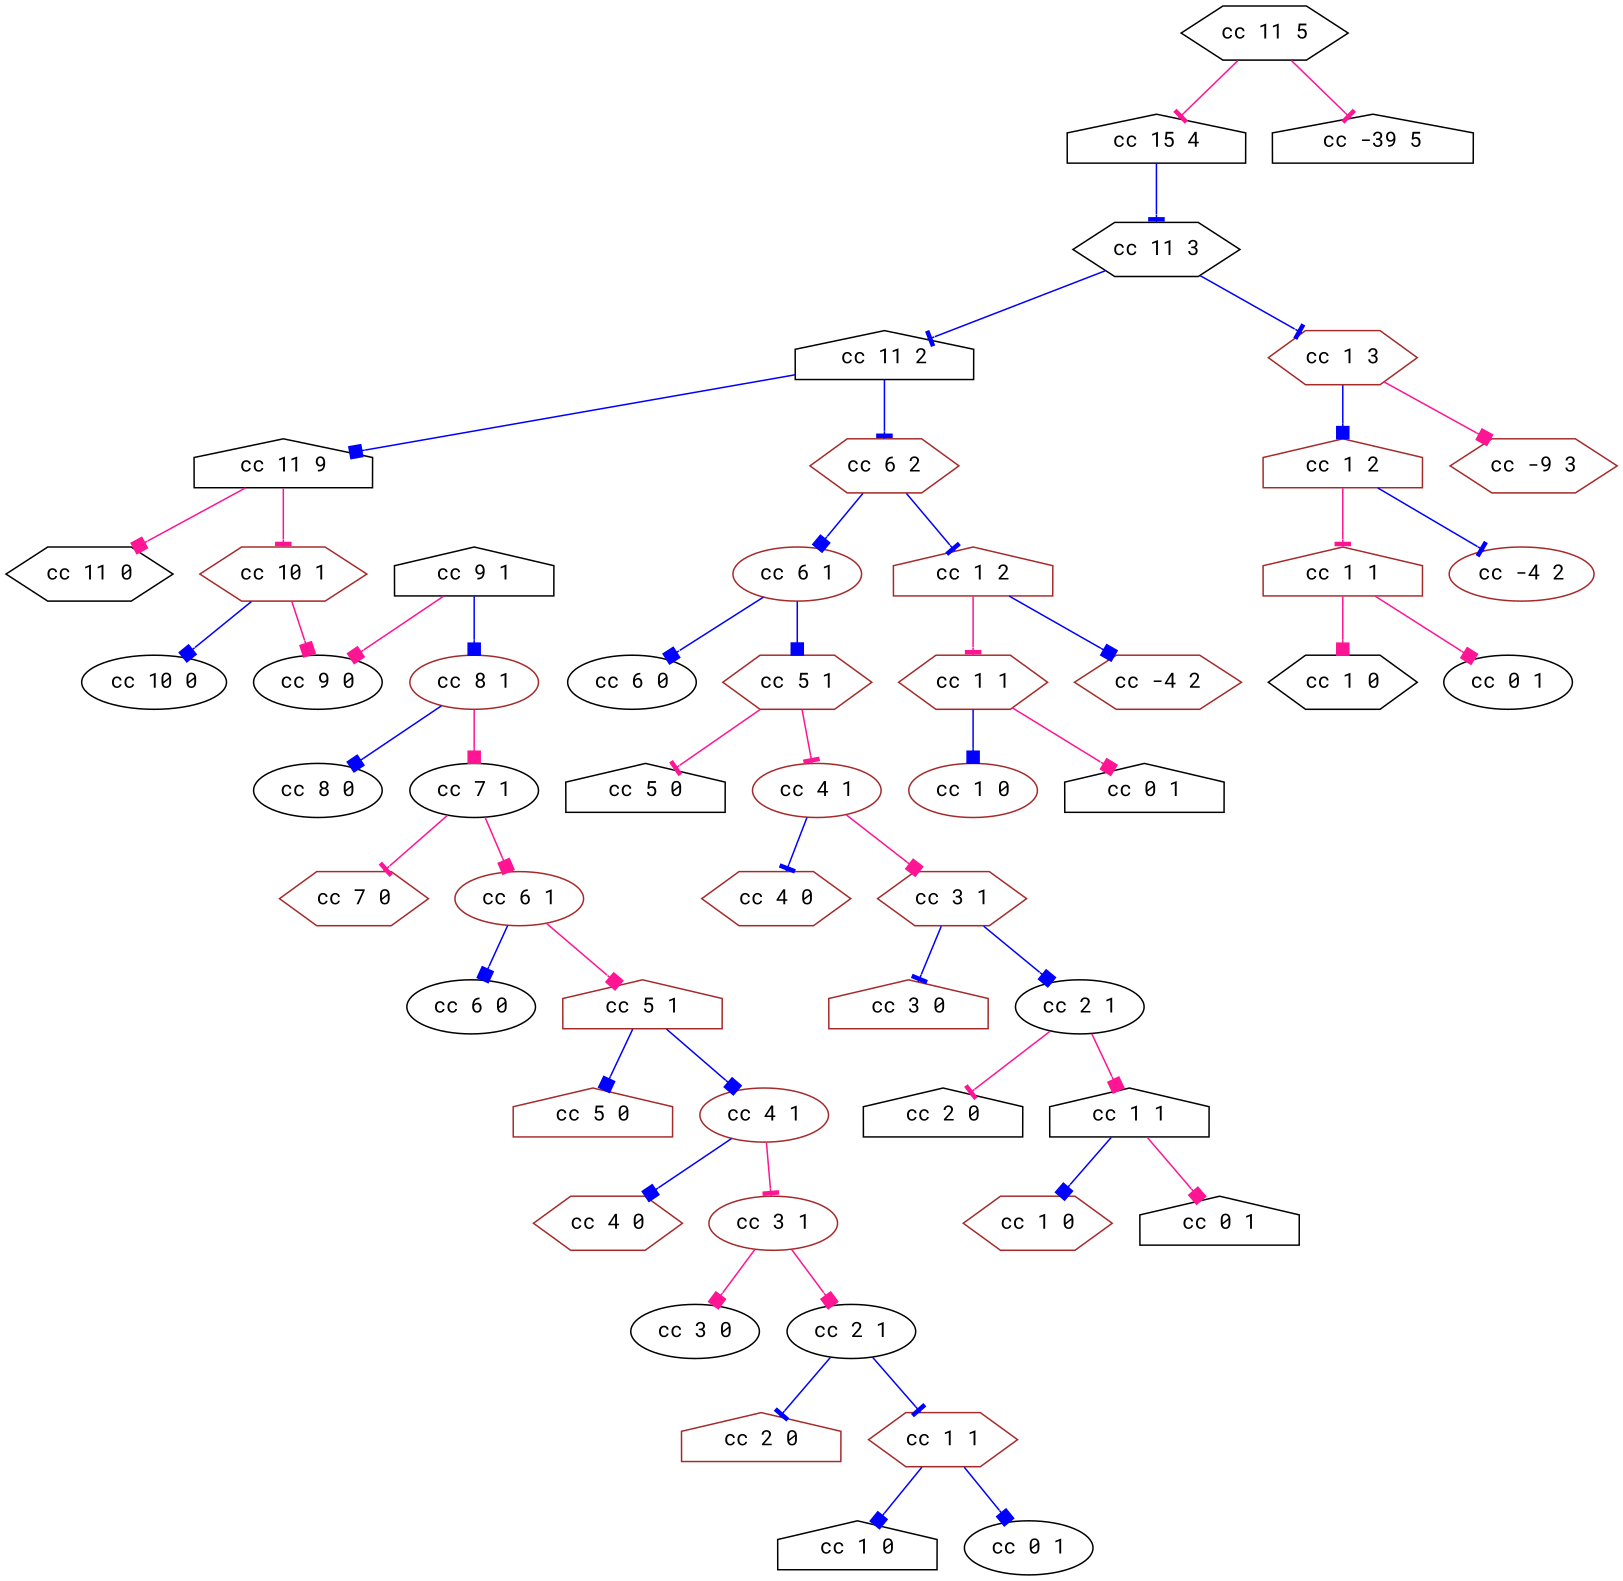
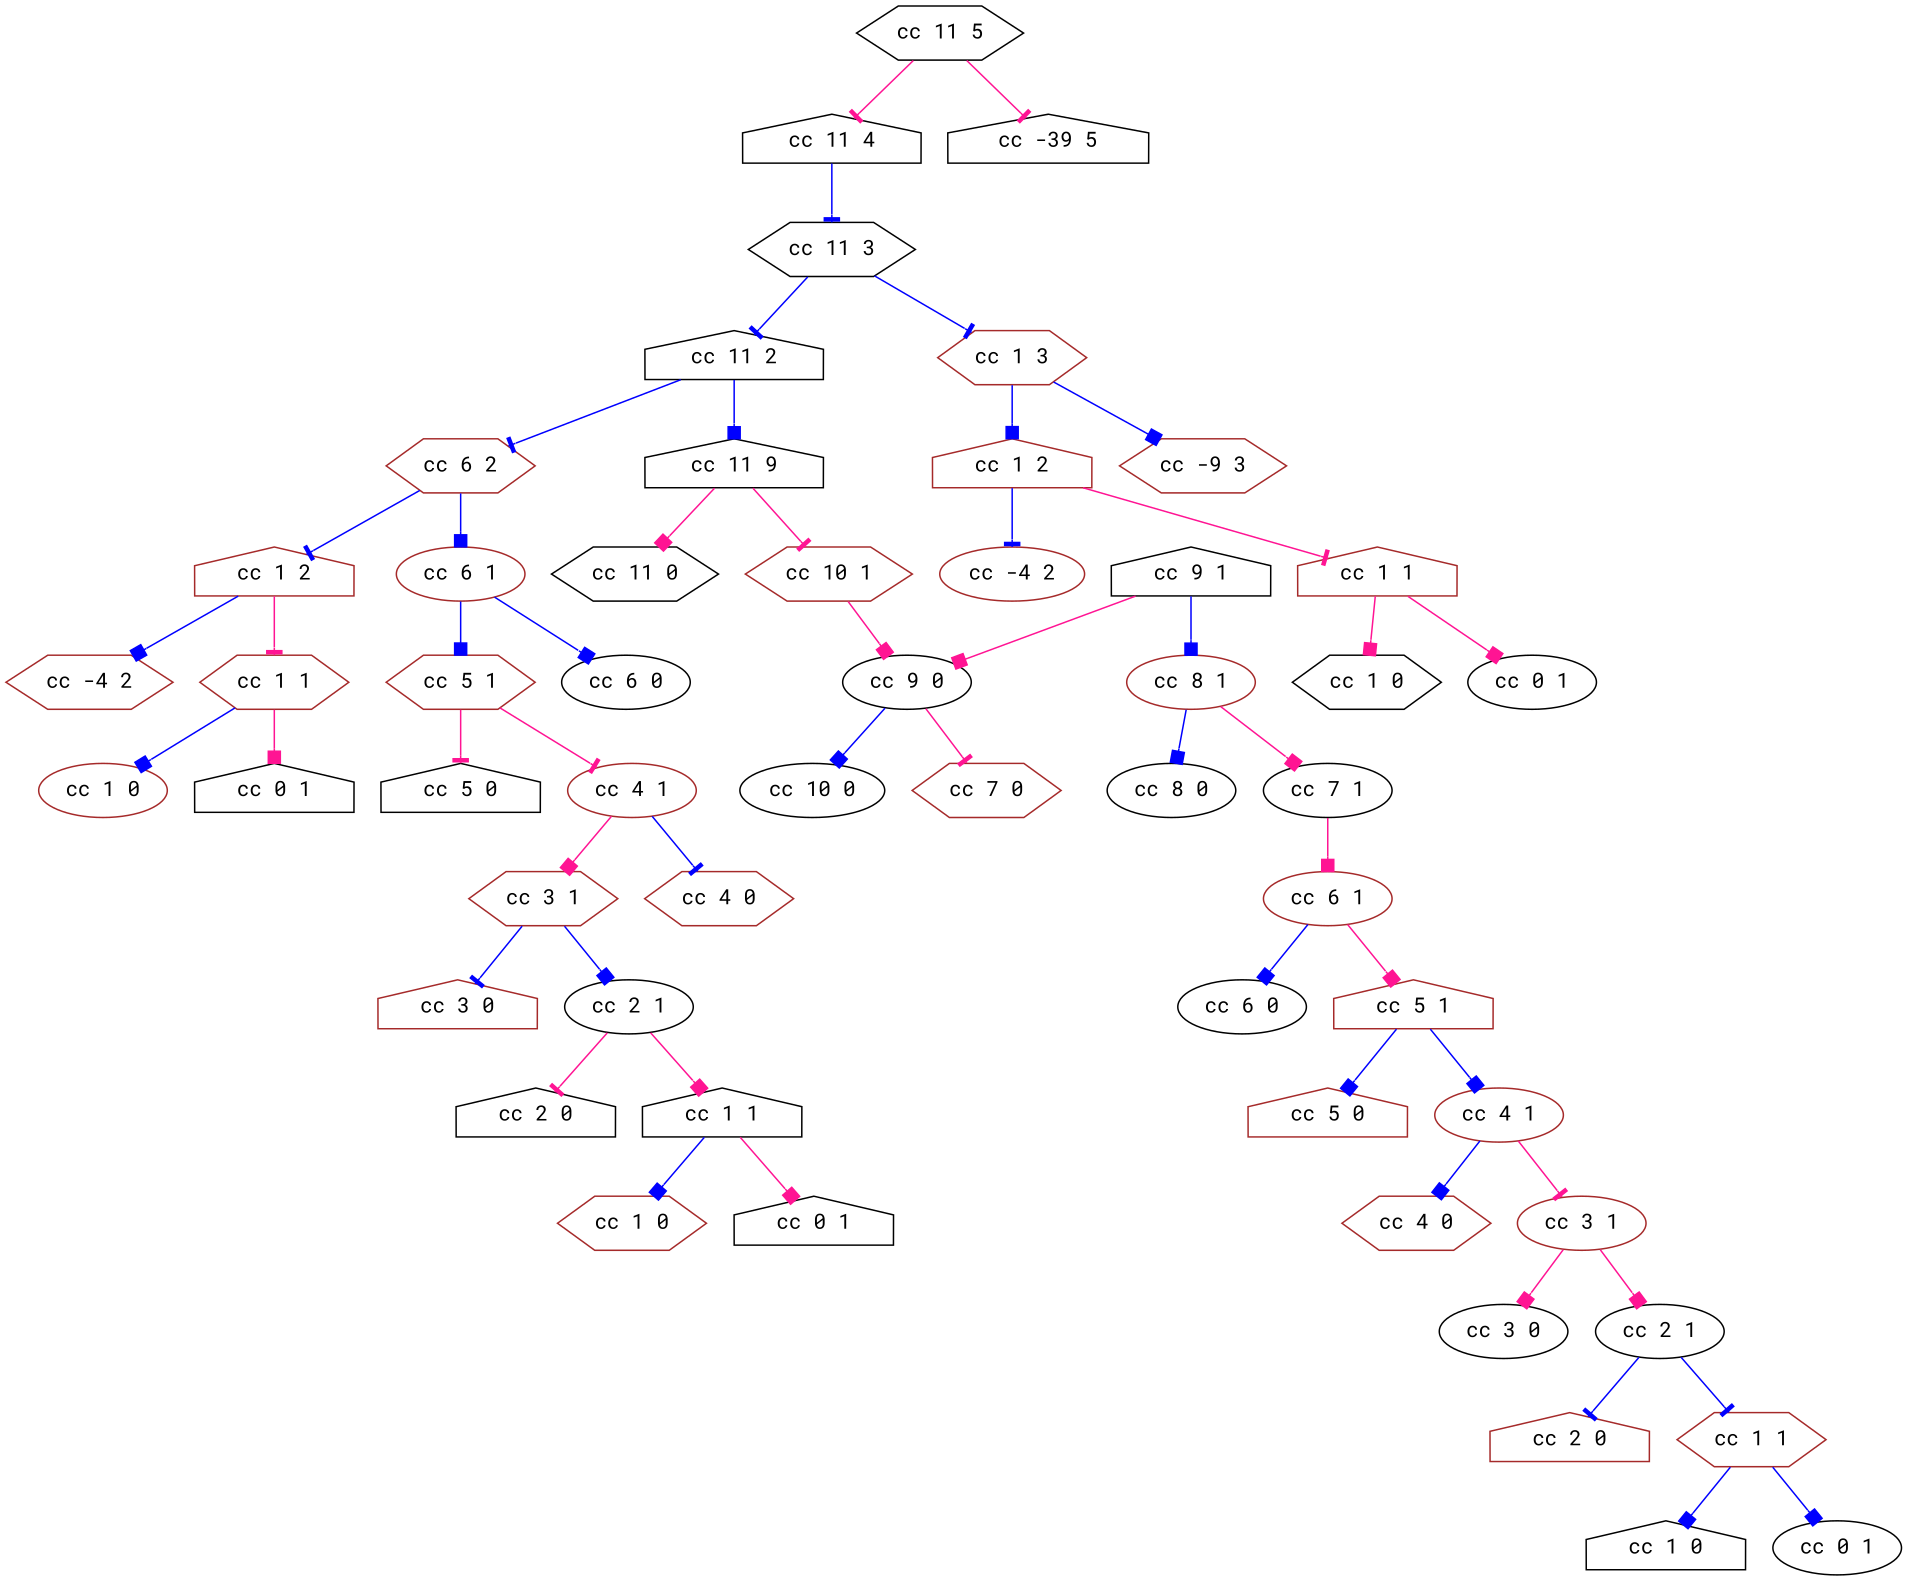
(1156, 141) -> (832, 141)
(1430, 407) -> (1100, 407)
(223, 624) -> (865, 730)
(419, 841) -> (944, 733)
